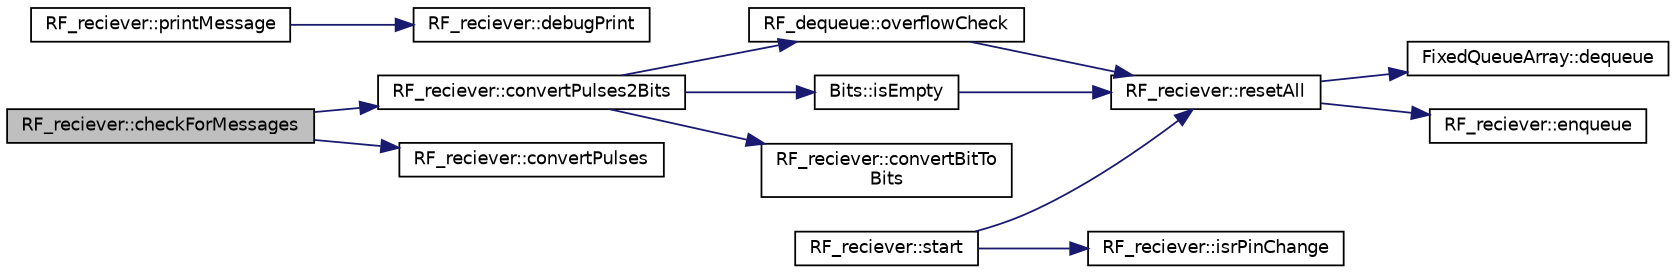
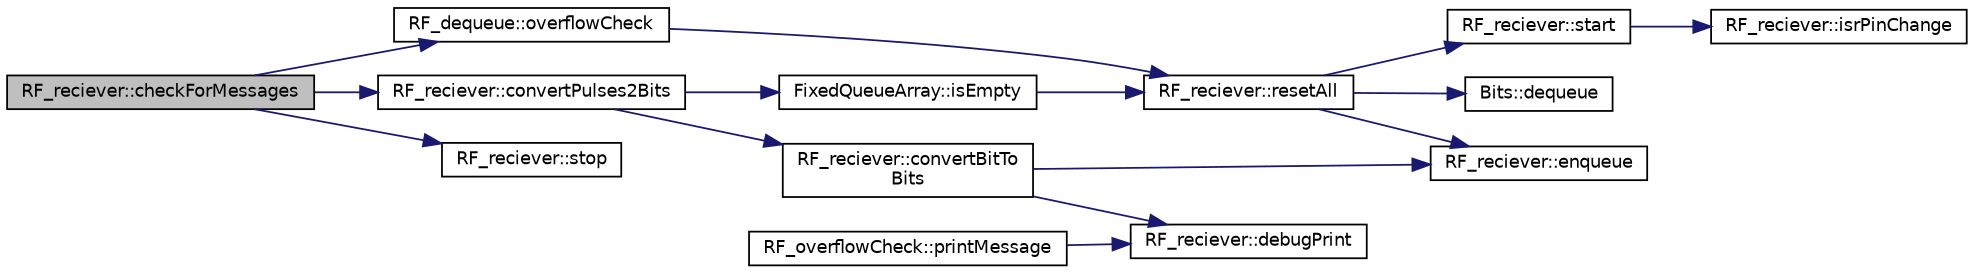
(161, 25) -> (908, 248)
(1538, 59) -> (1539, 94)
(700, 60) -> (337, 60)
(887, 92) -> (908, 92)
(532, 160) -> (532, 160)
none -> (1223, 167)
(1082, 185) -> (1385, 62)
none -> (1091, 209)
